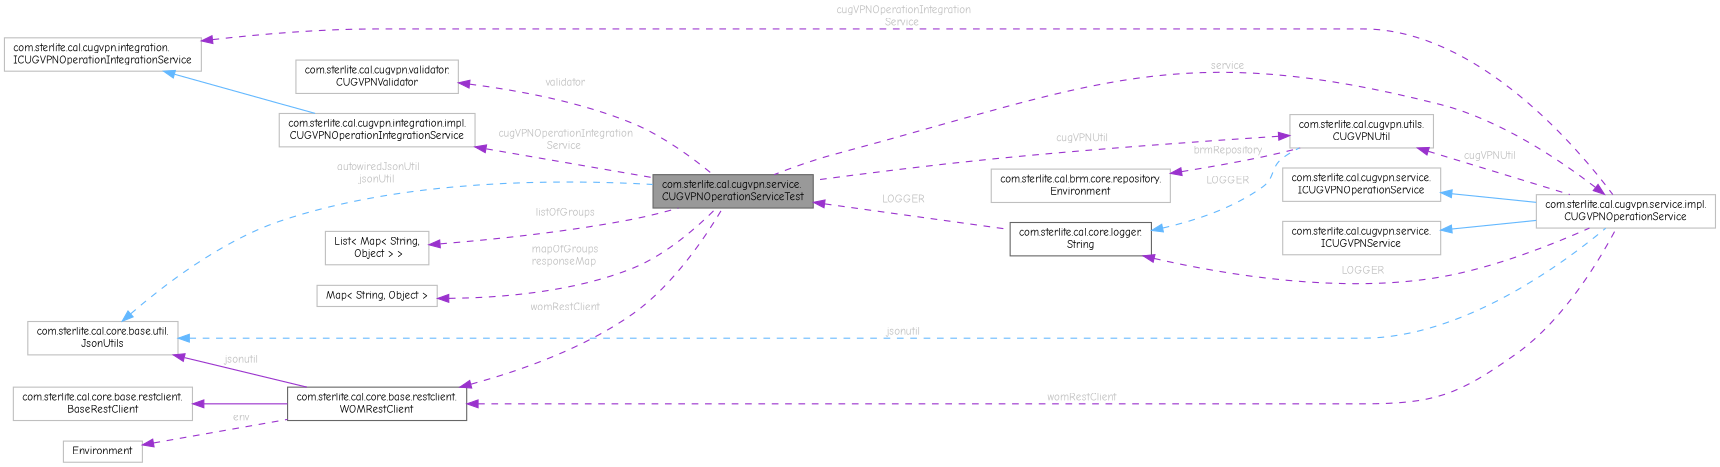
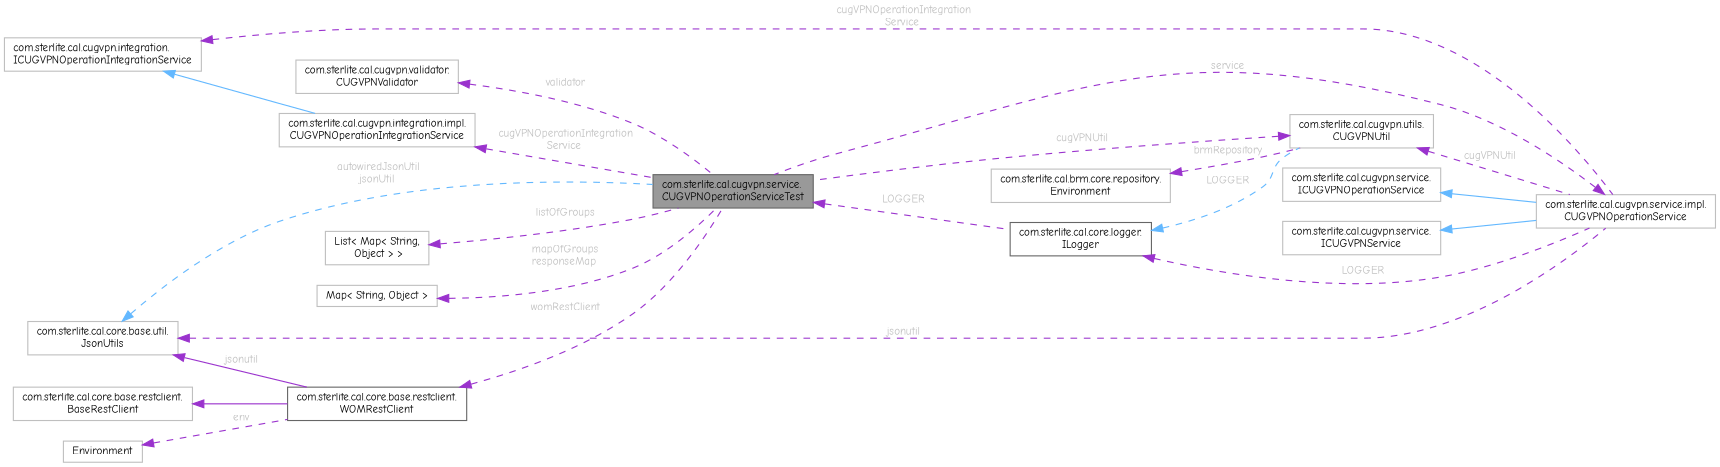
(1081, 239) -> (1081, 239)
(912, 338) -> (912, 338)
(1084, 404) -> none
